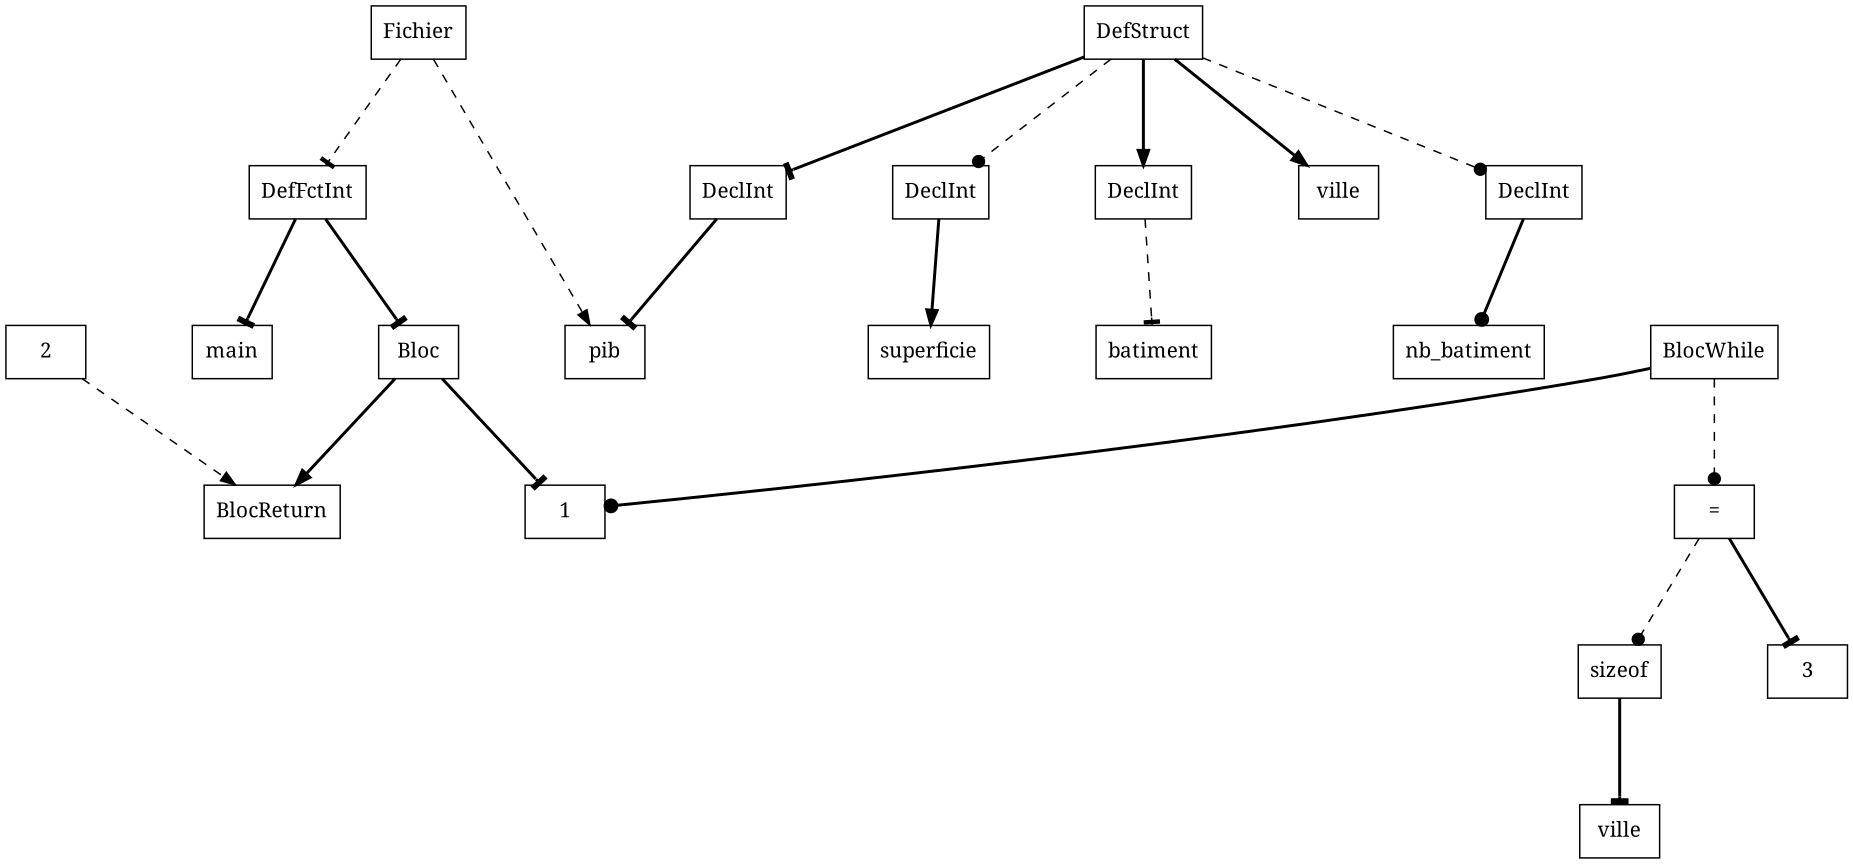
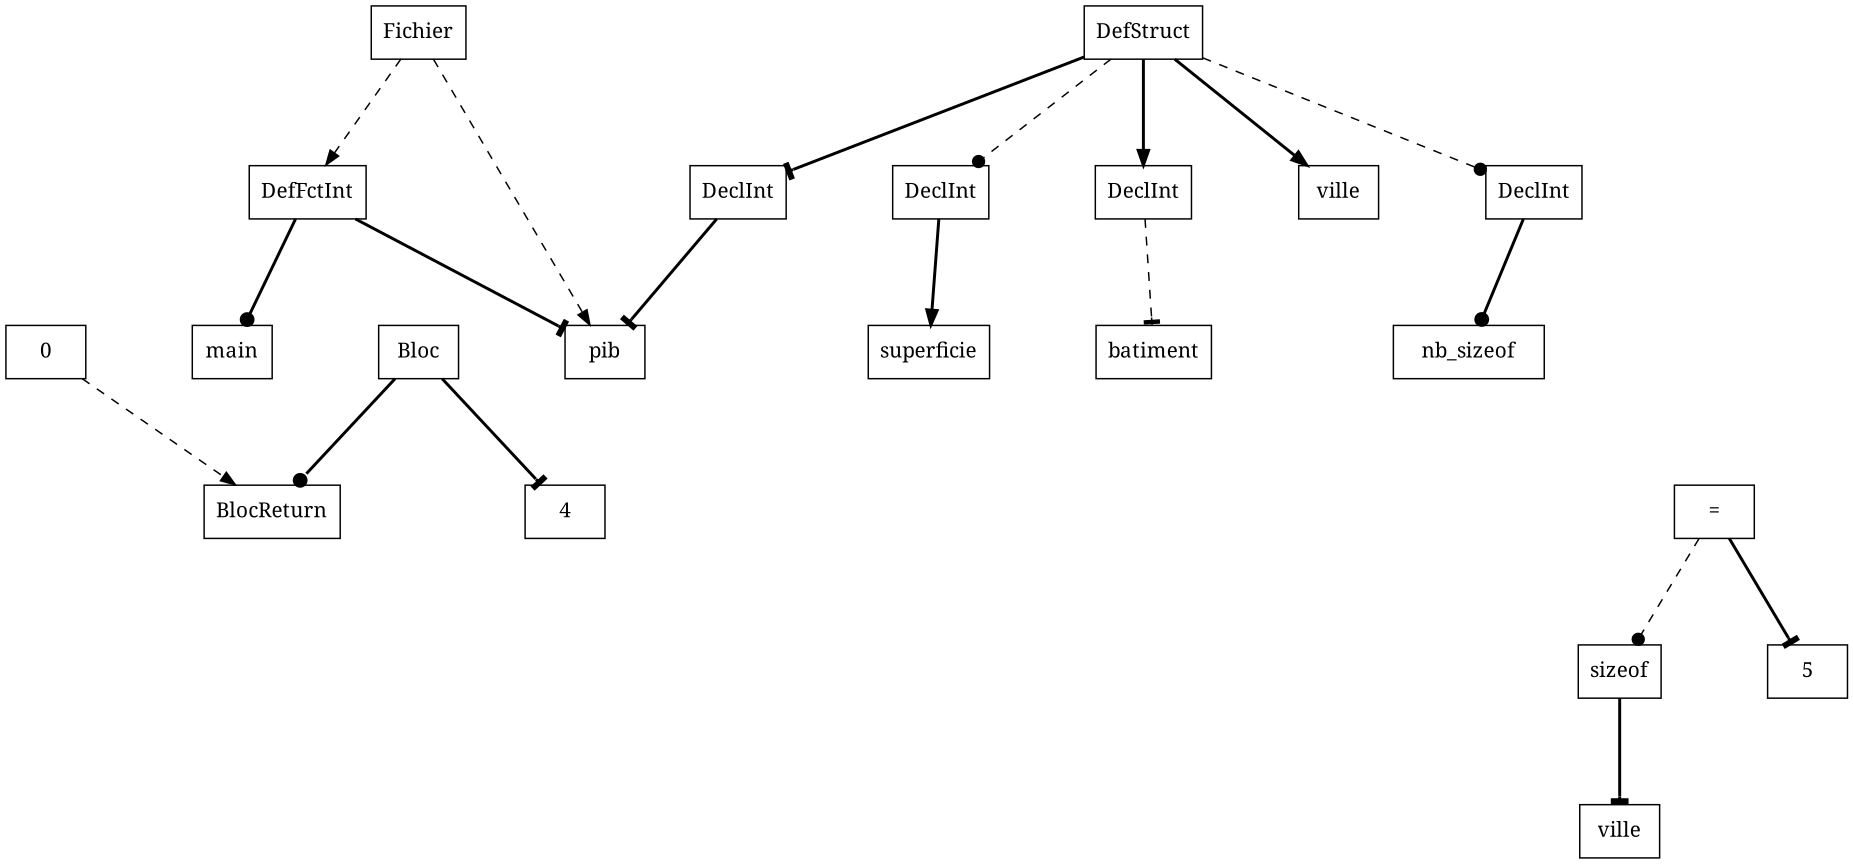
(368, 106) -> (368, 106)
(272, 269) -> (272, 269)
(361, 269) -> (457, 272)
(46, 352) -> (46, 352)
(1469, 352) -> (1469, 352)
(1714, 352) -> none
(351, 426) -> (351, 426)
(565, 512) -> (565, 512)
(1808, 672) -> (1808, 672)
